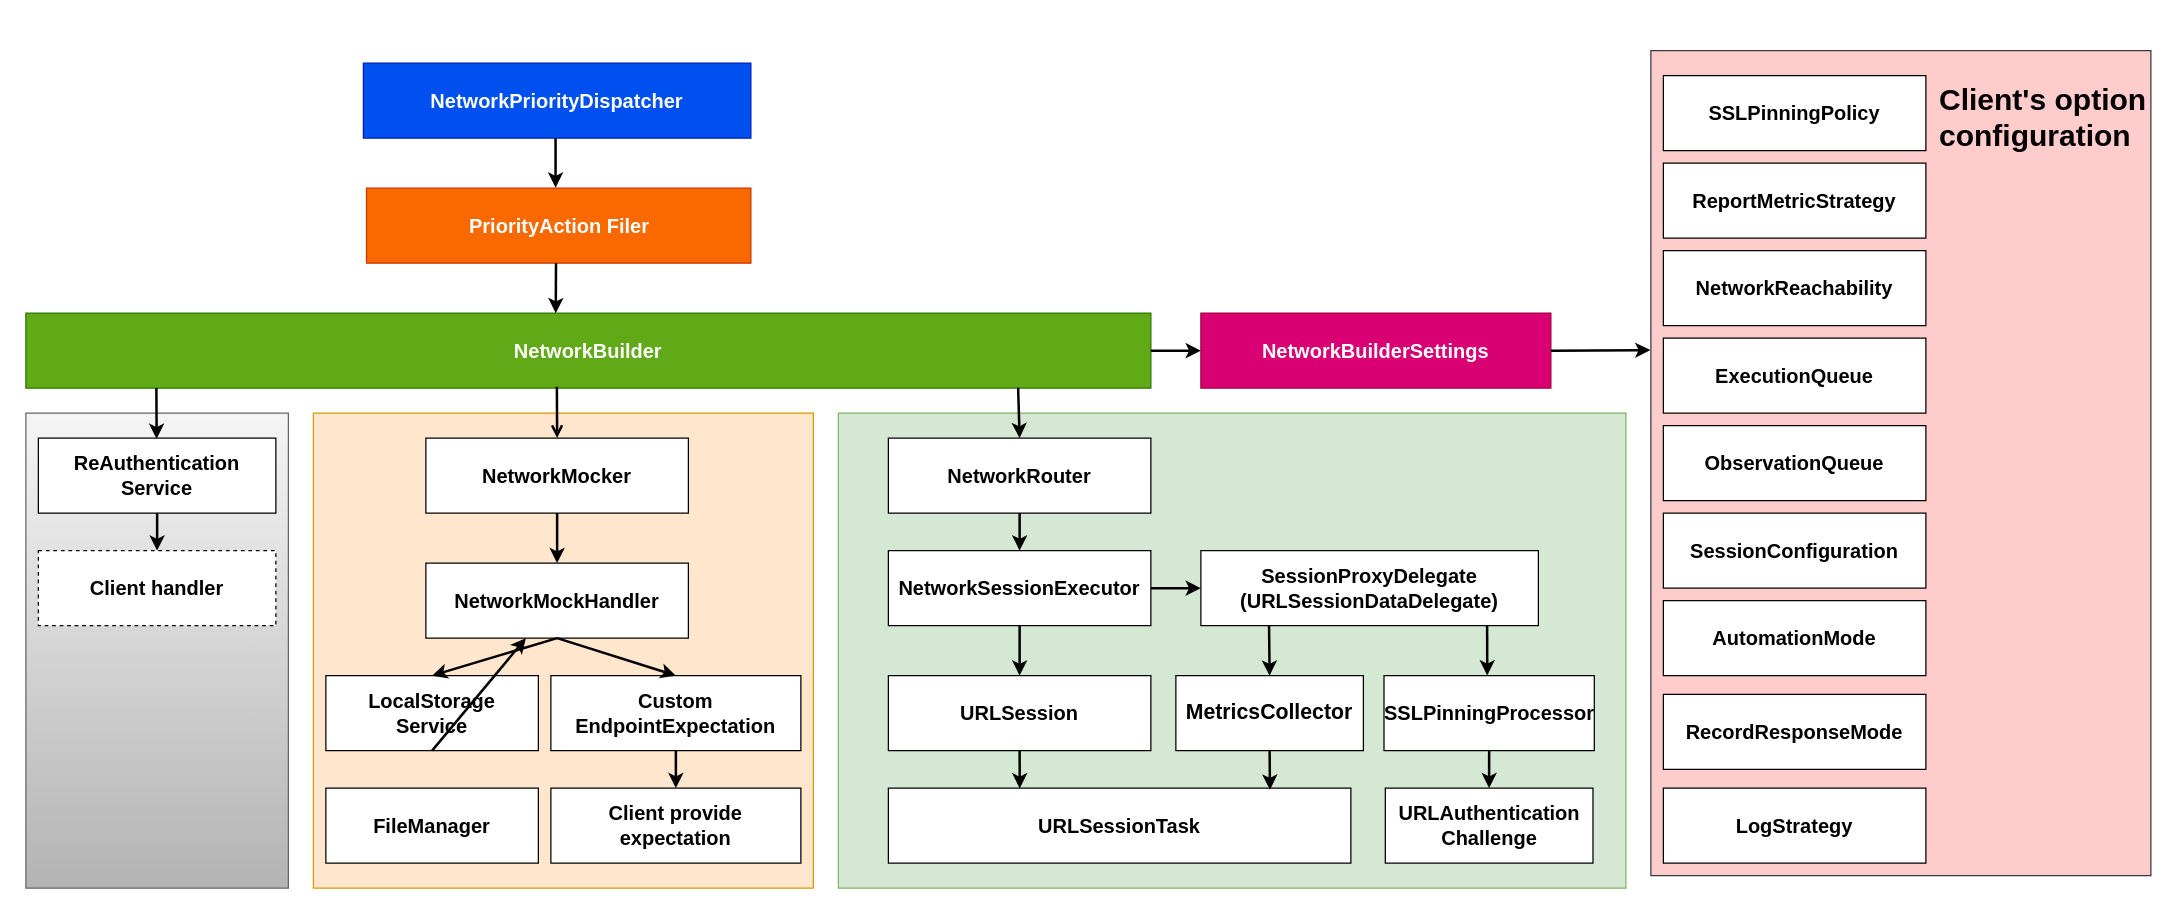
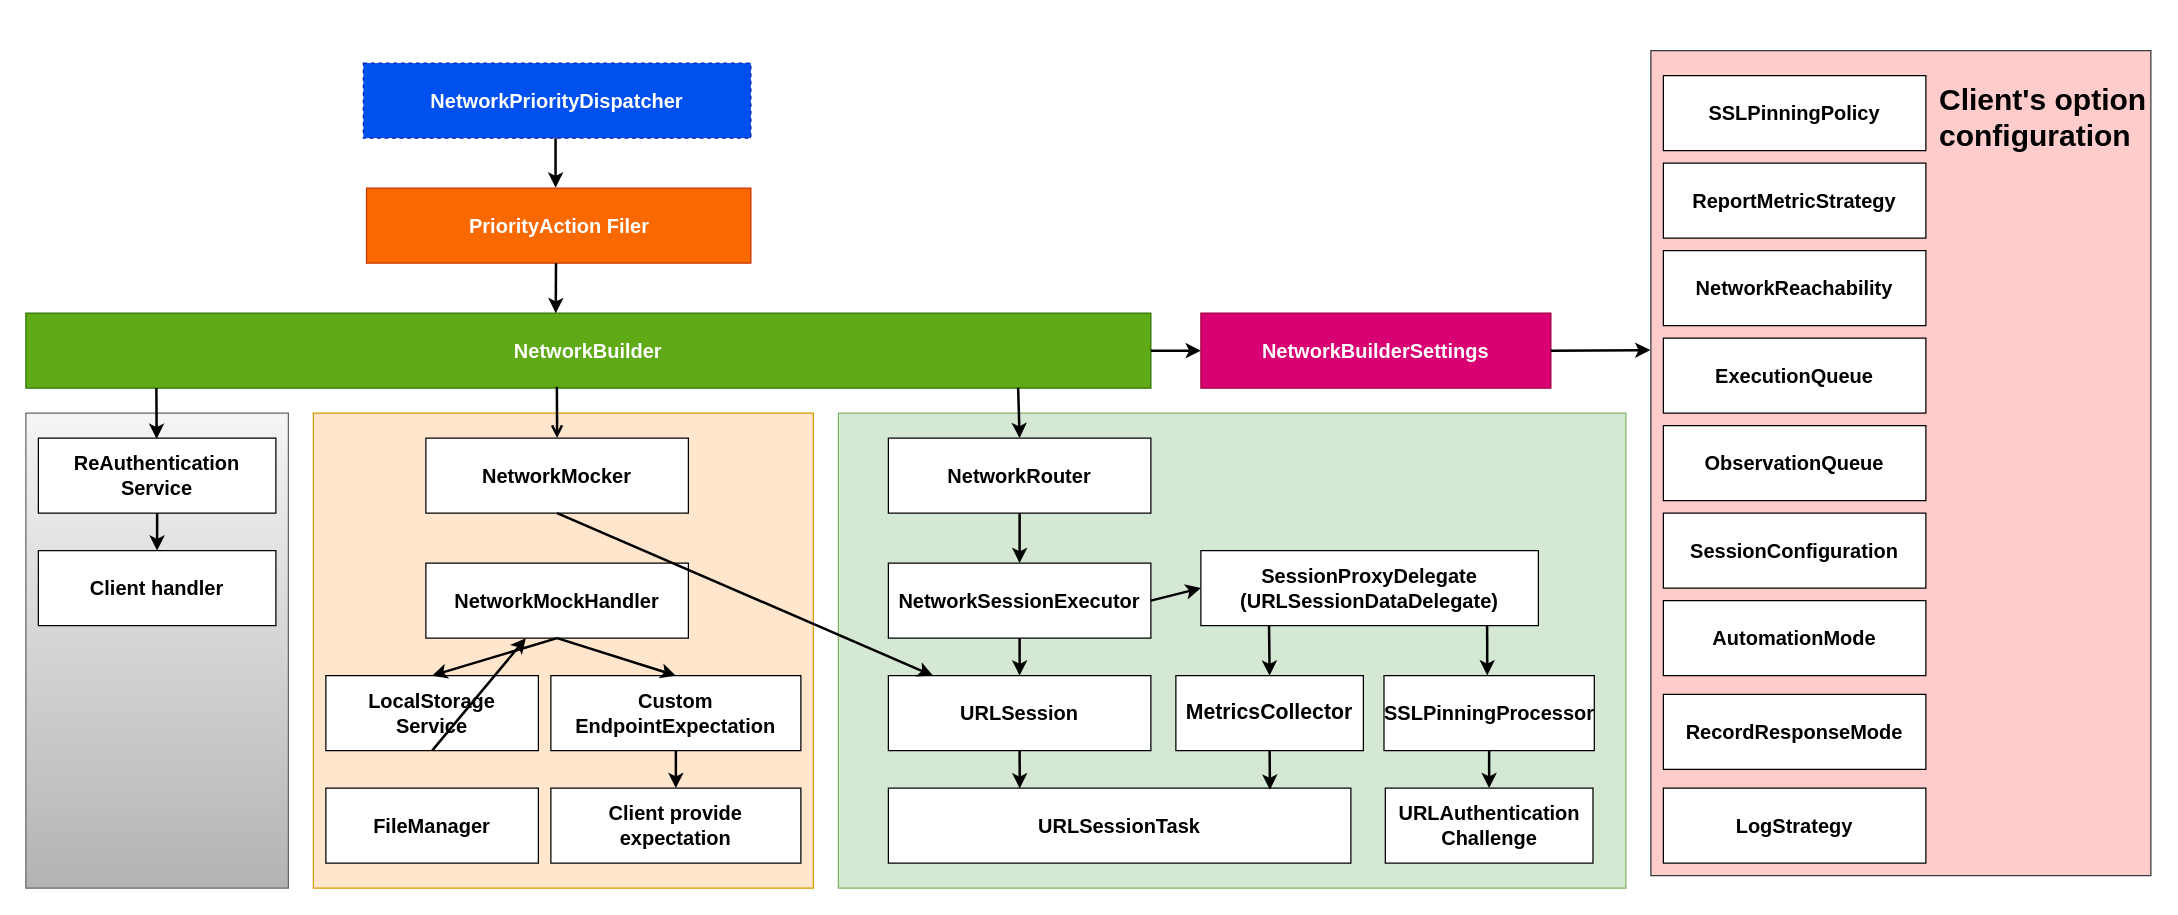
(557, 101) -> (557, 101)
(557, 532) -> (740, 592)
(157, 588) -> (157, 588)
(1019, 588) -> (1019, 601)
